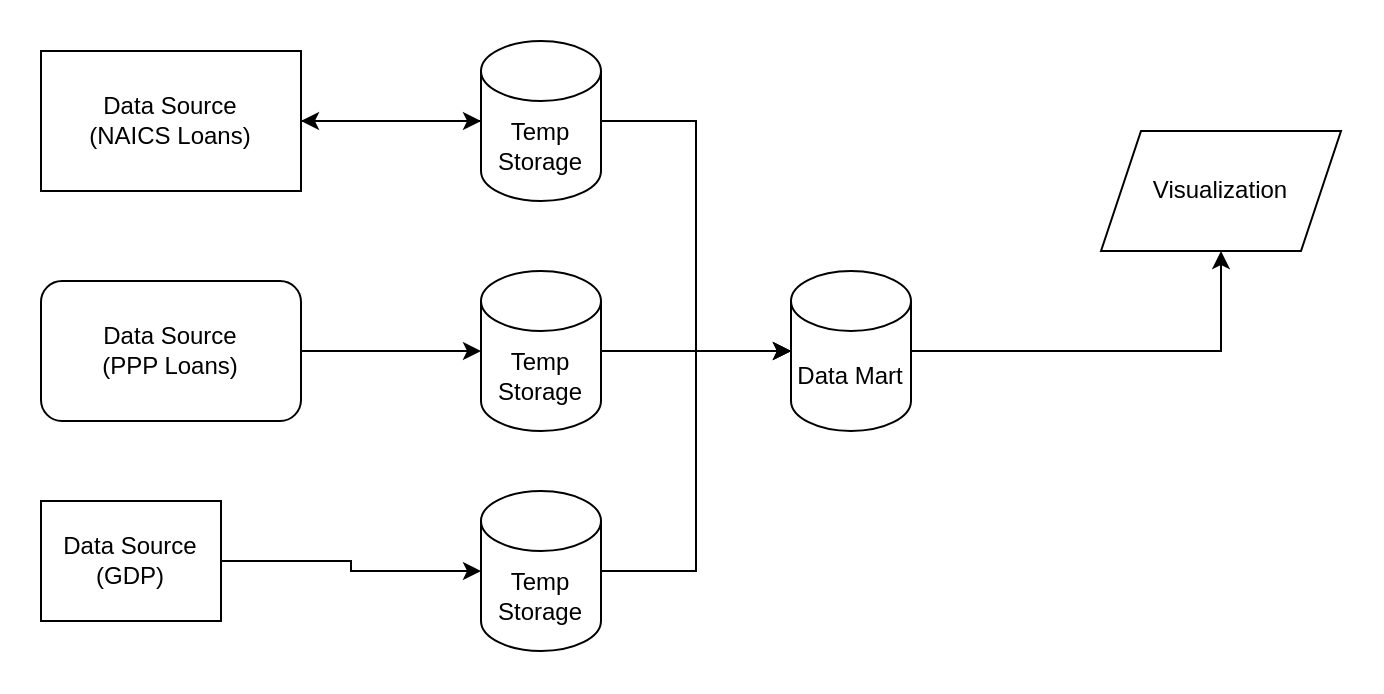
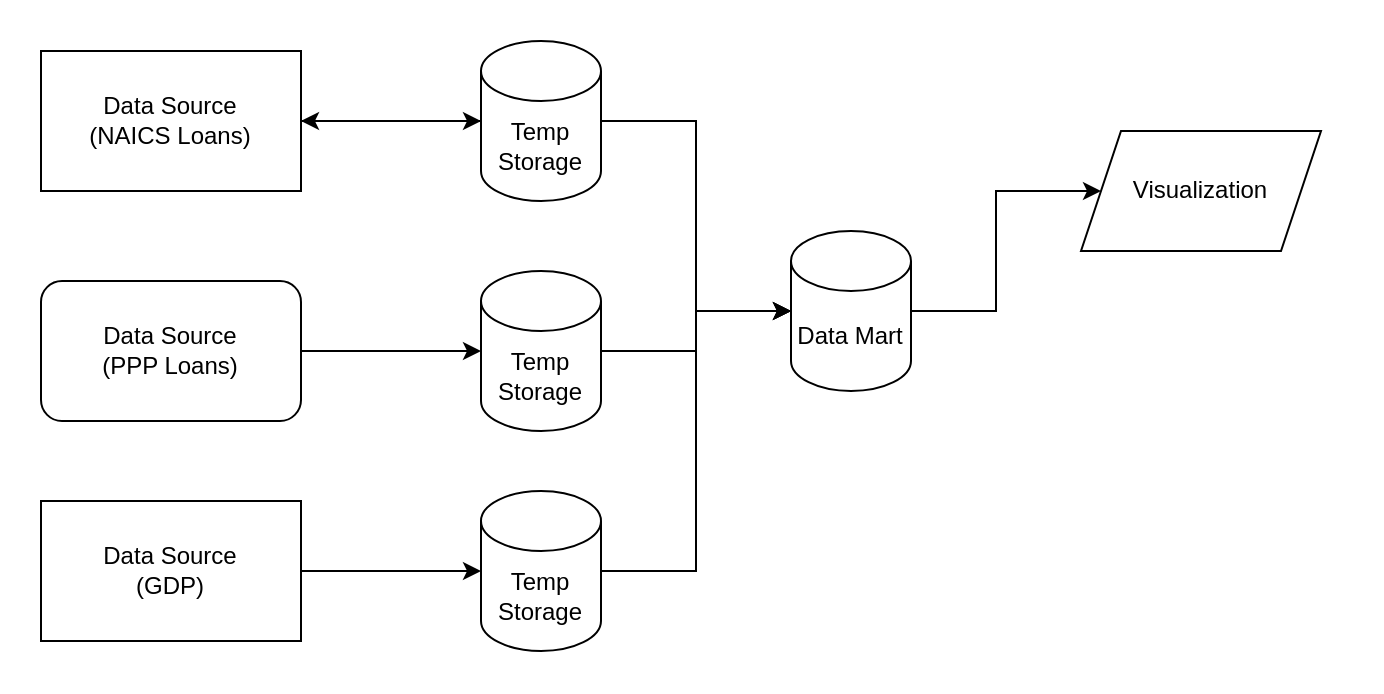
(1221, 191) -> (1201, 191)
(851, 351) -> (851, 311)
(131, 561) -> (171, 571)
